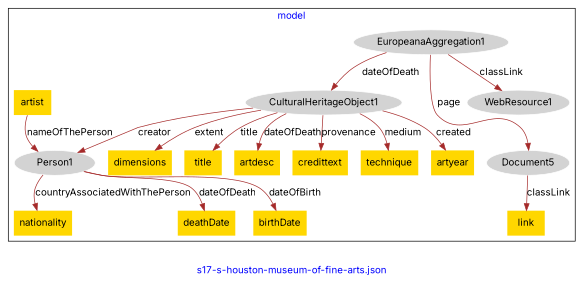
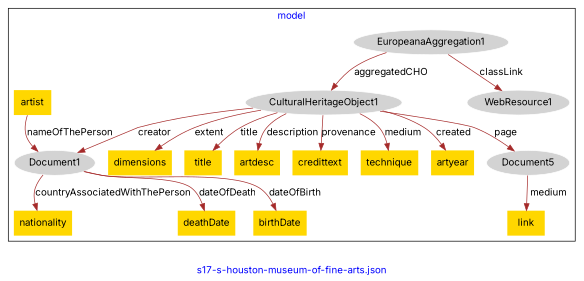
(391, 72) -> (391, 72)
(457, 125) -> (447, 122)
(293, 133) -> (293, 133)
(55, 163) -> (55, 163)
(549, 193) -> (549, 193)
